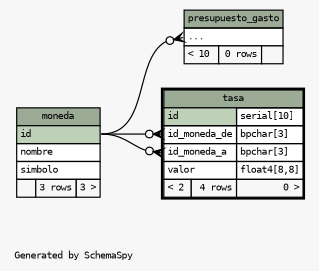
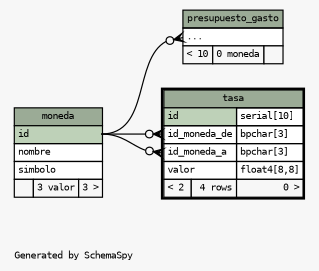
(241, 54) -> (238, 54)
(56, 188) -> (56, 188)
